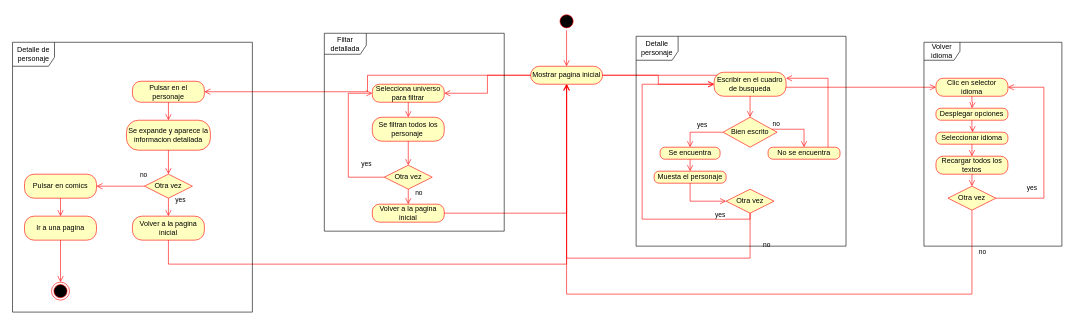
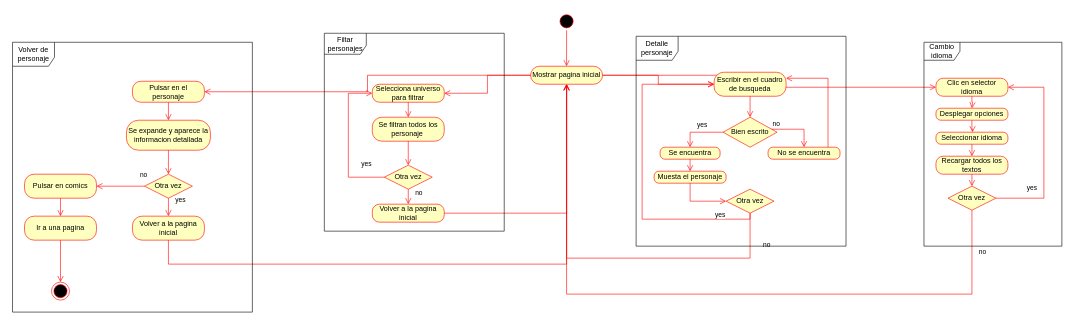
(345, 44) -> (345, 44)
(942, 51) -> (942, 51)
(33, 54) -> (33, 54)
